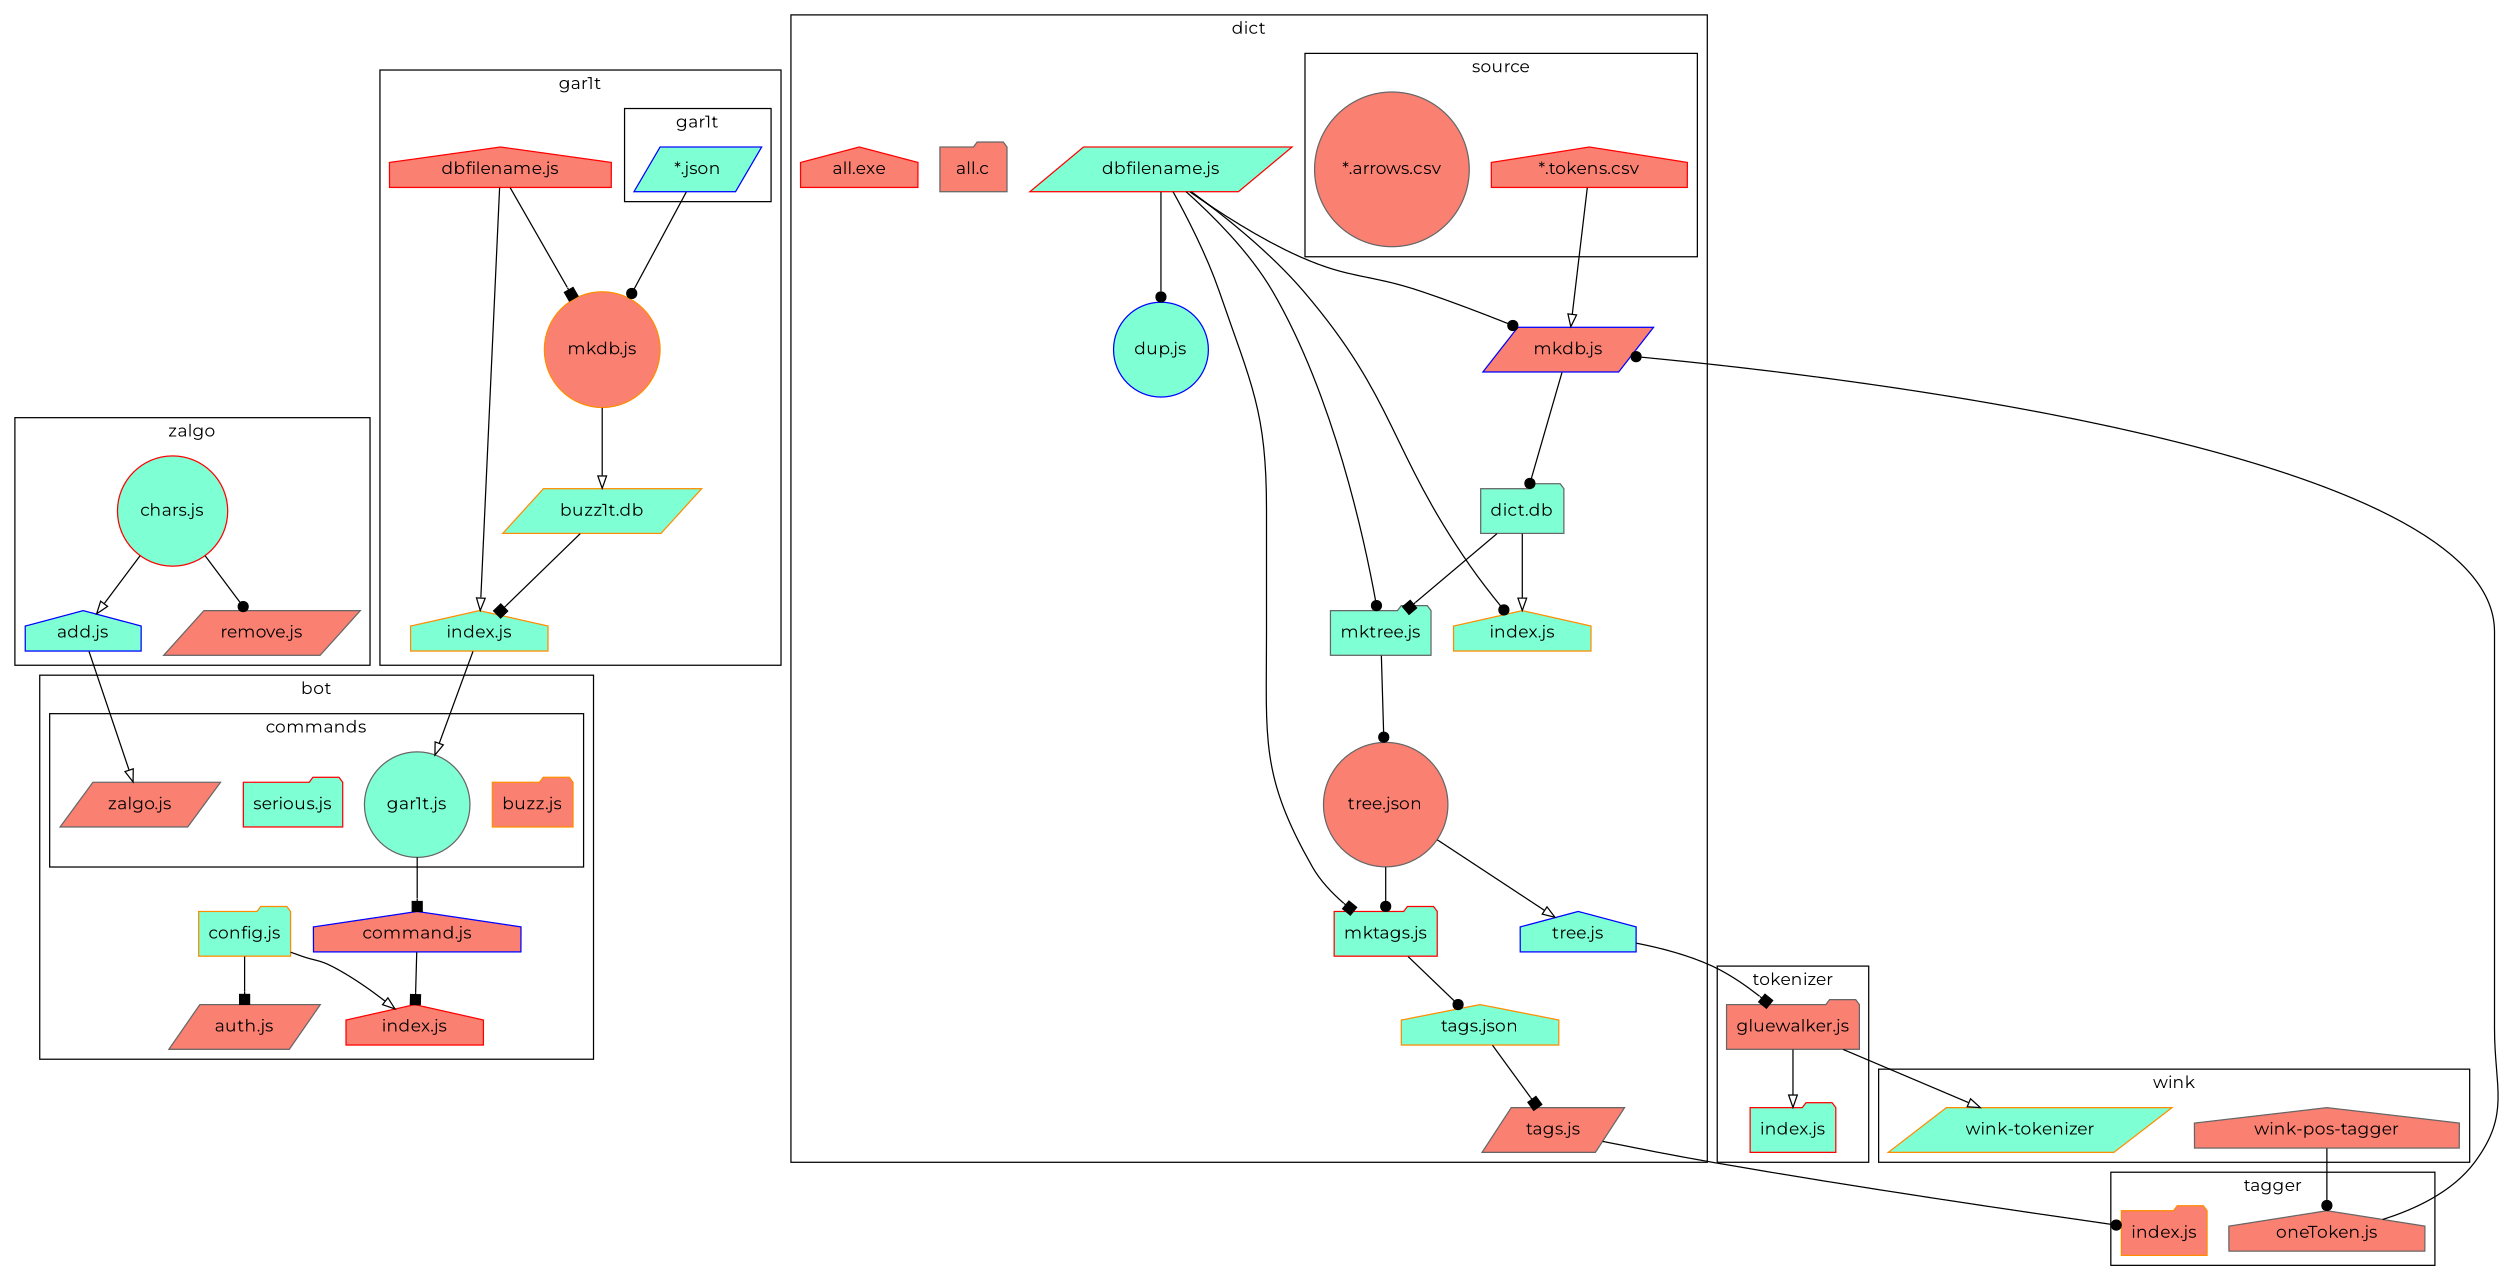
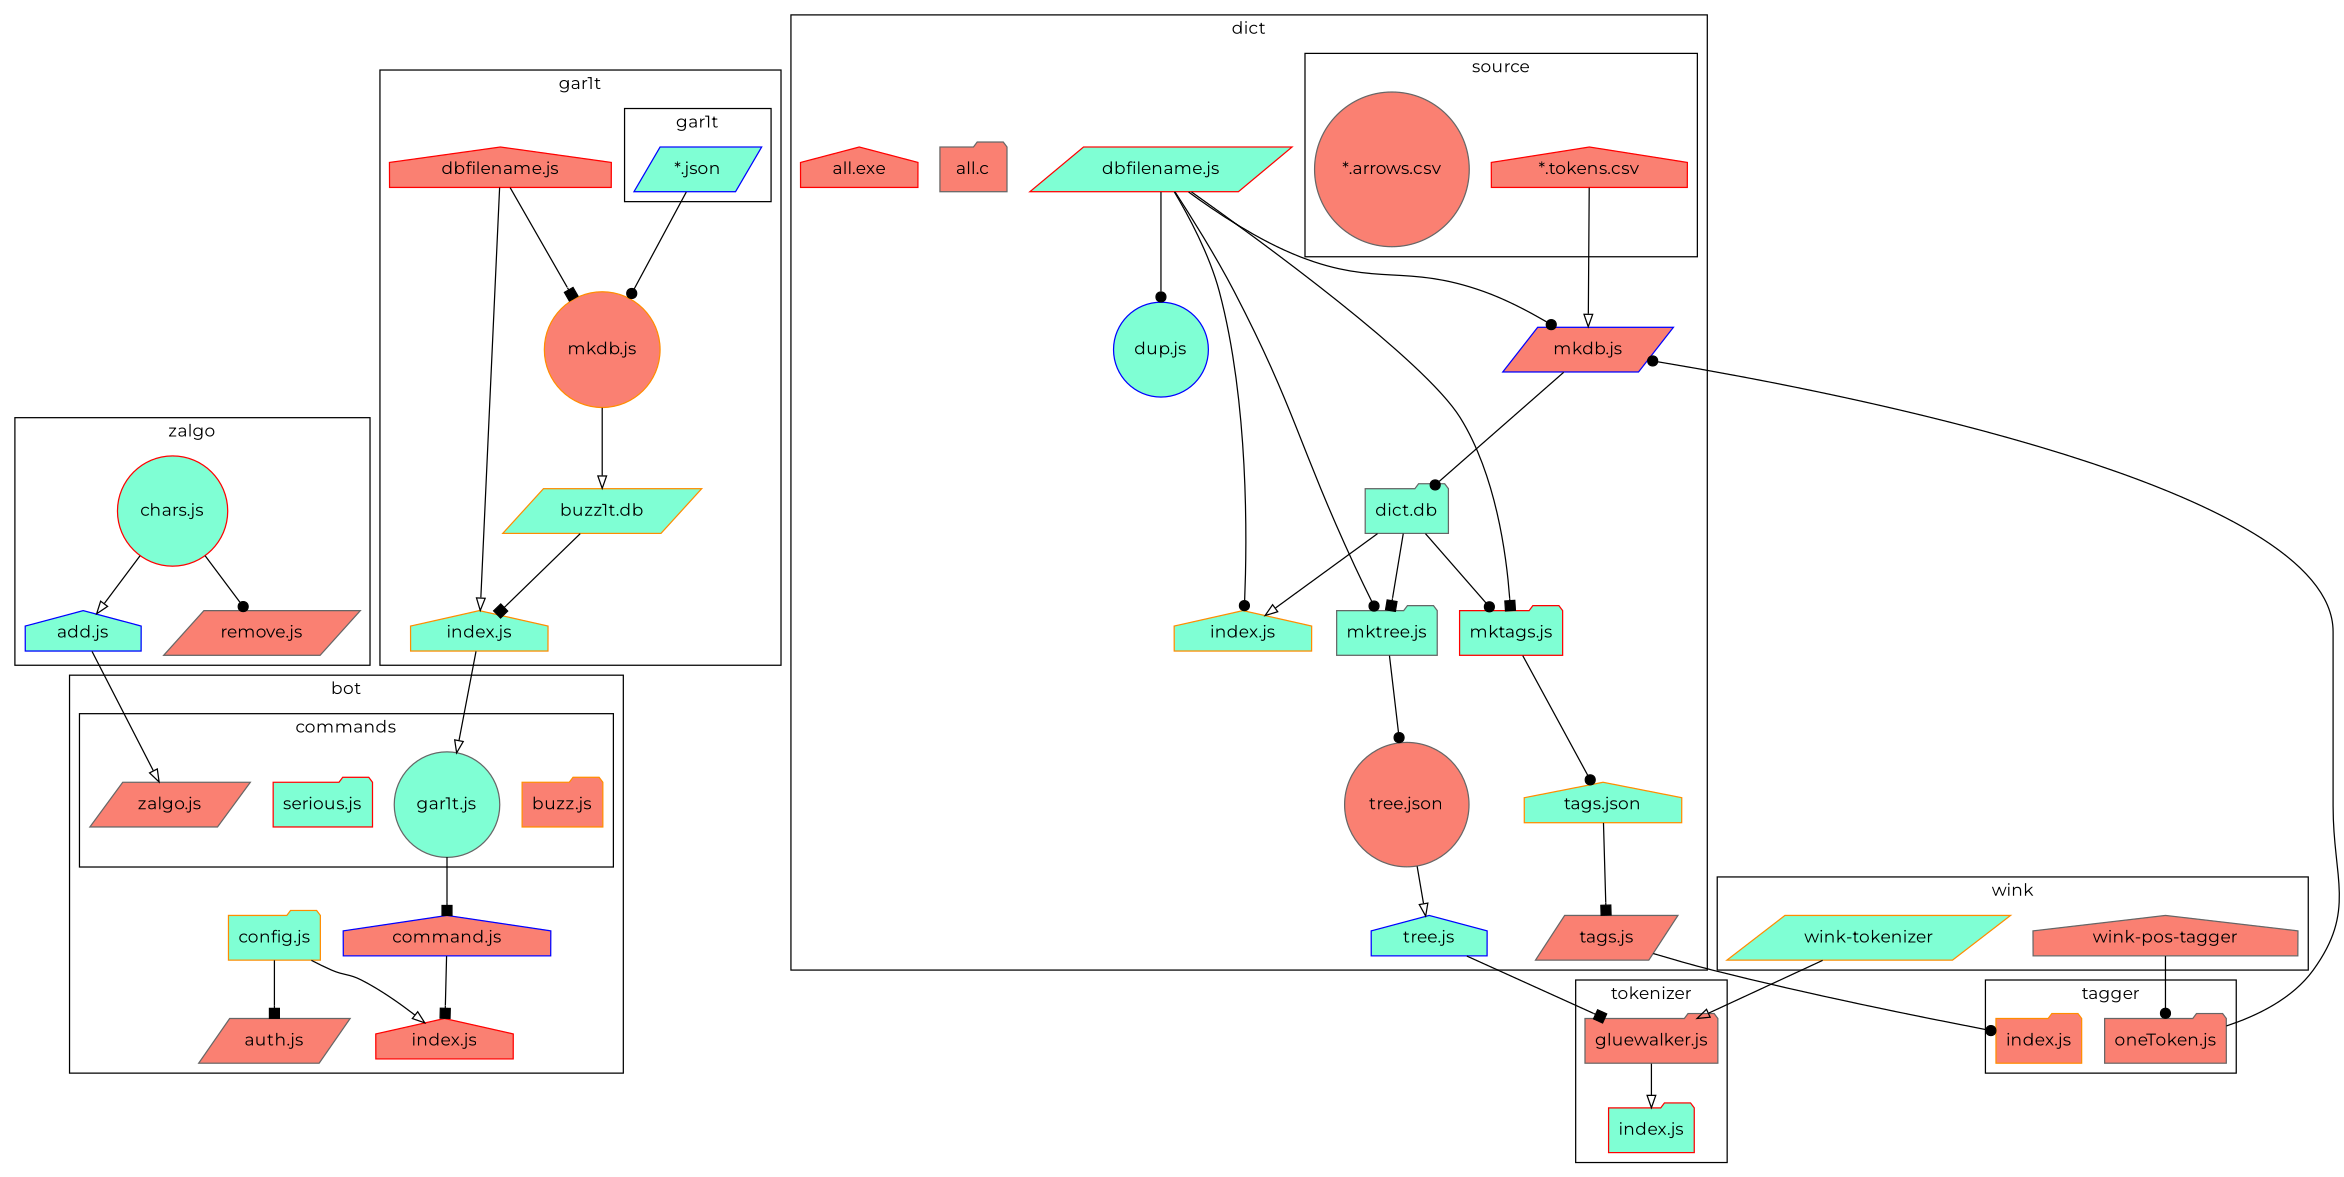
(1386, 884) -> (1456, 568)
(1909, 1077) -> (1760, 989)
(2327, 1233) -> (2165, 1041)
